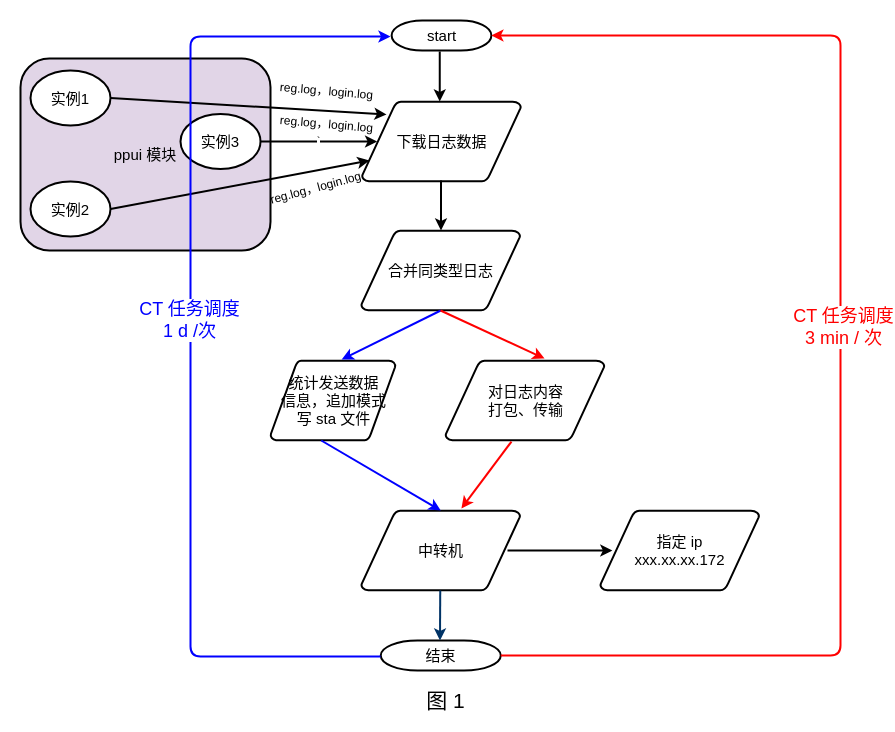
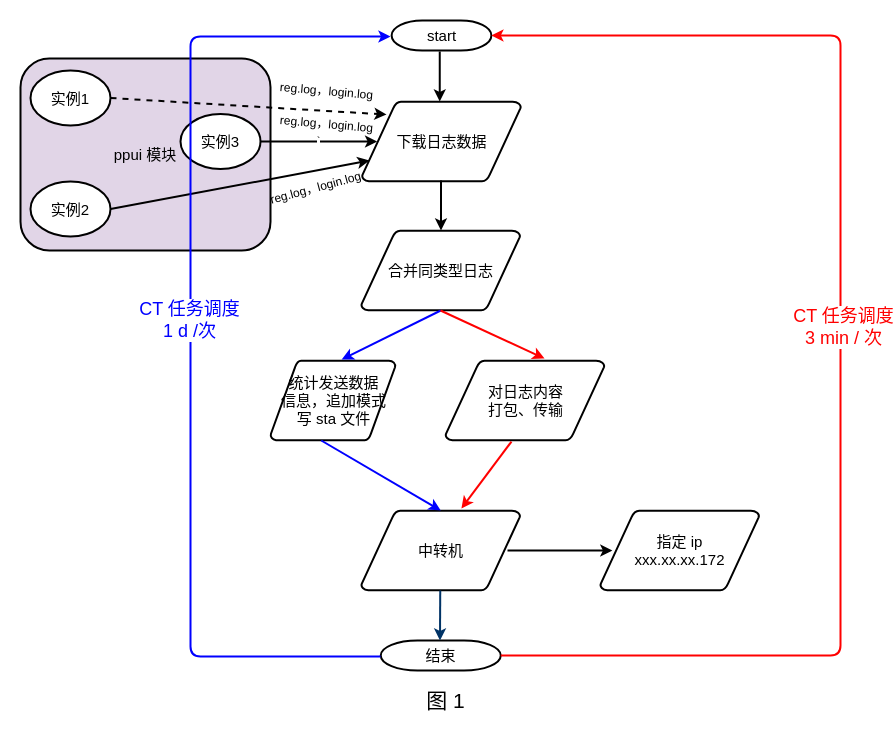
(246, 106) -> (246, 106)
